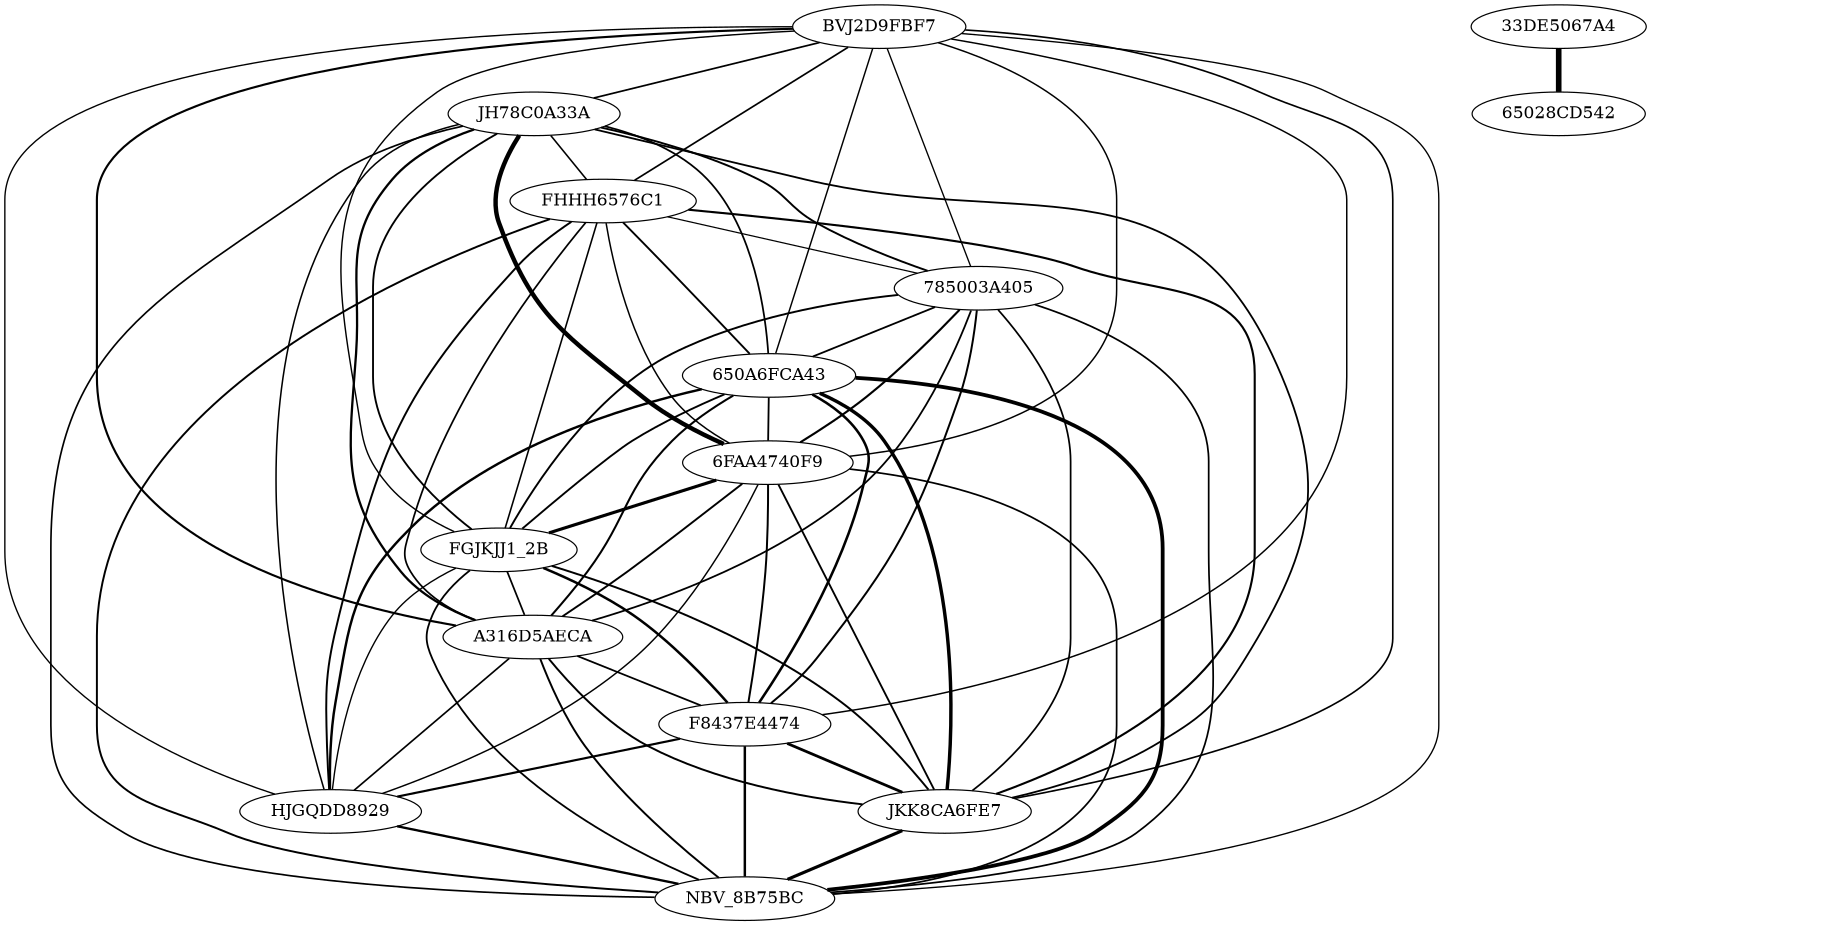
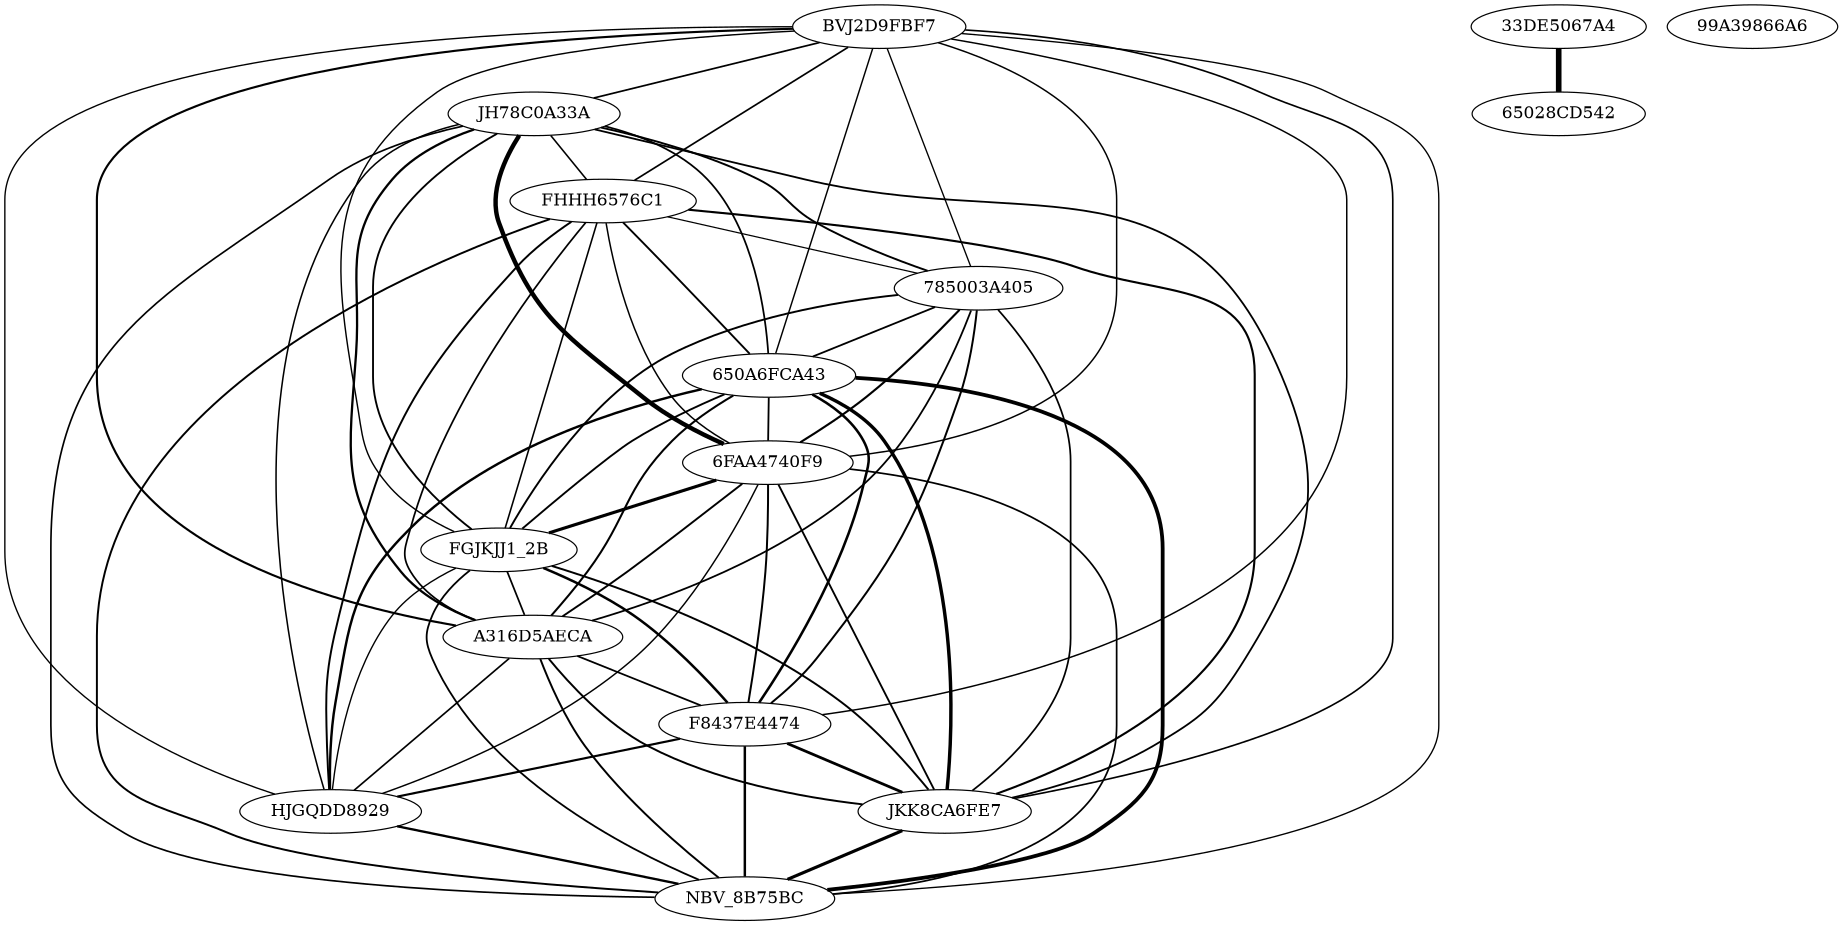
none -> (1752, 27)
(1212, 692) -> none
